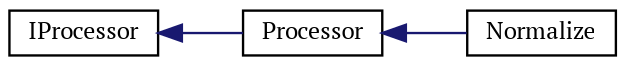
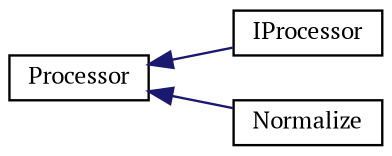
(213, 33) -> (202, 54)
